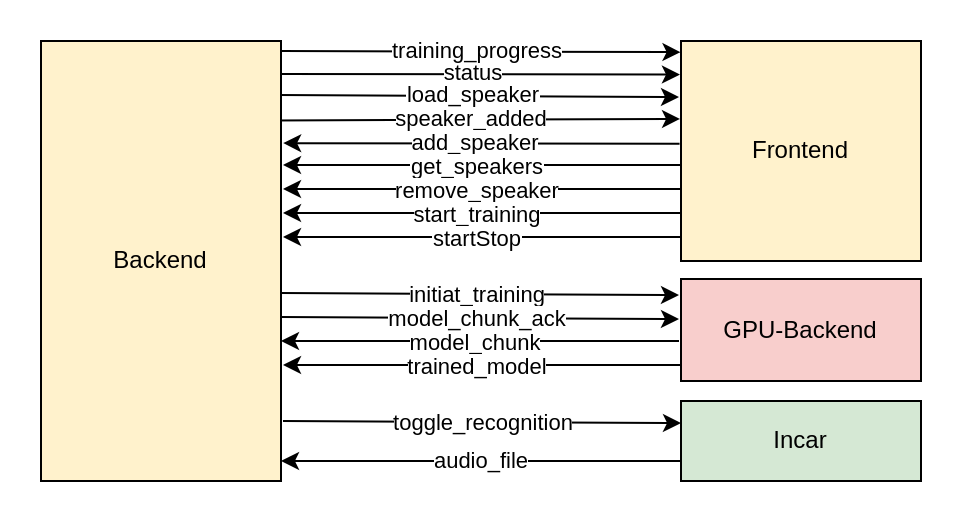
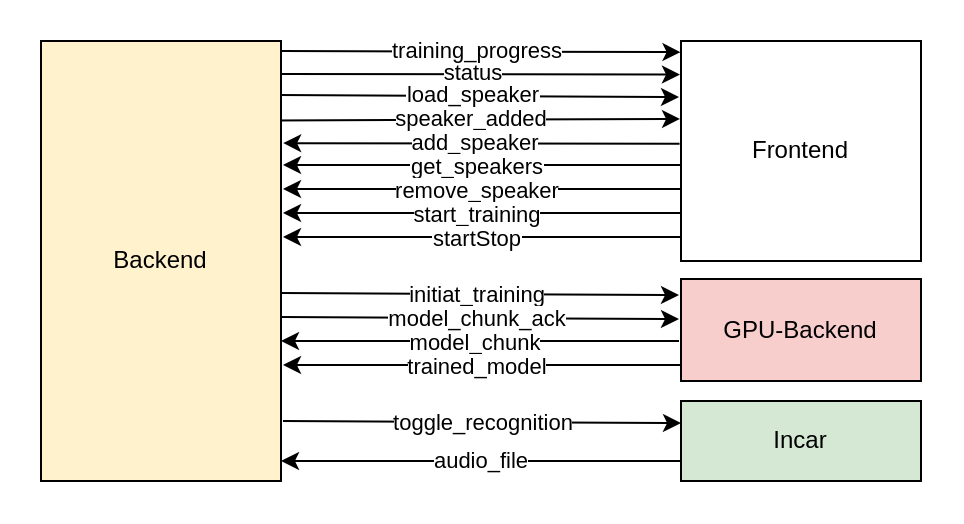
(801, 151) -> (801, 151)
